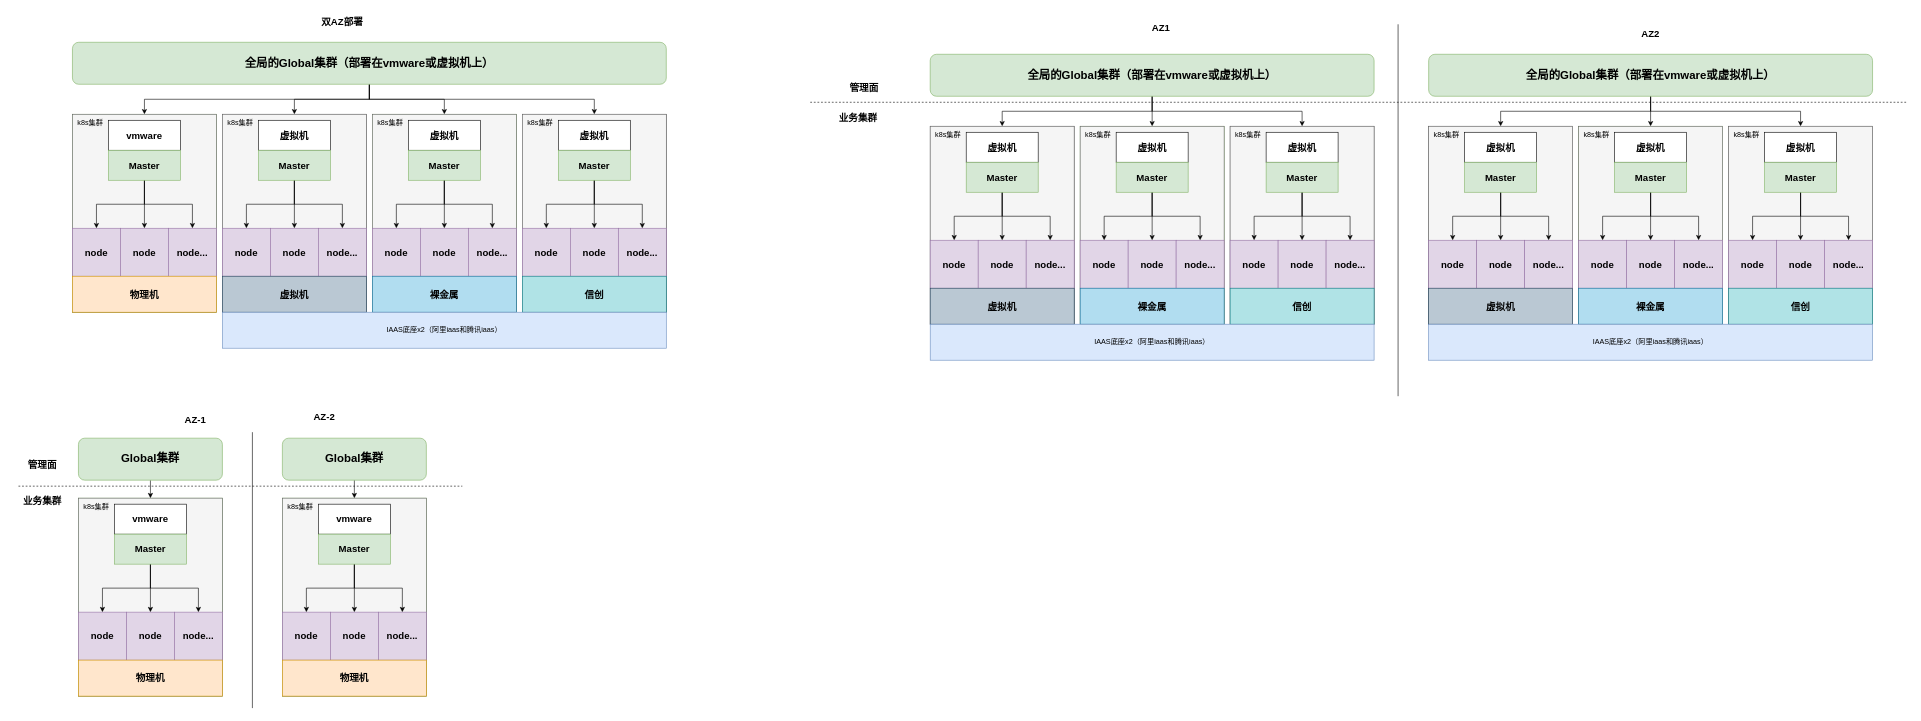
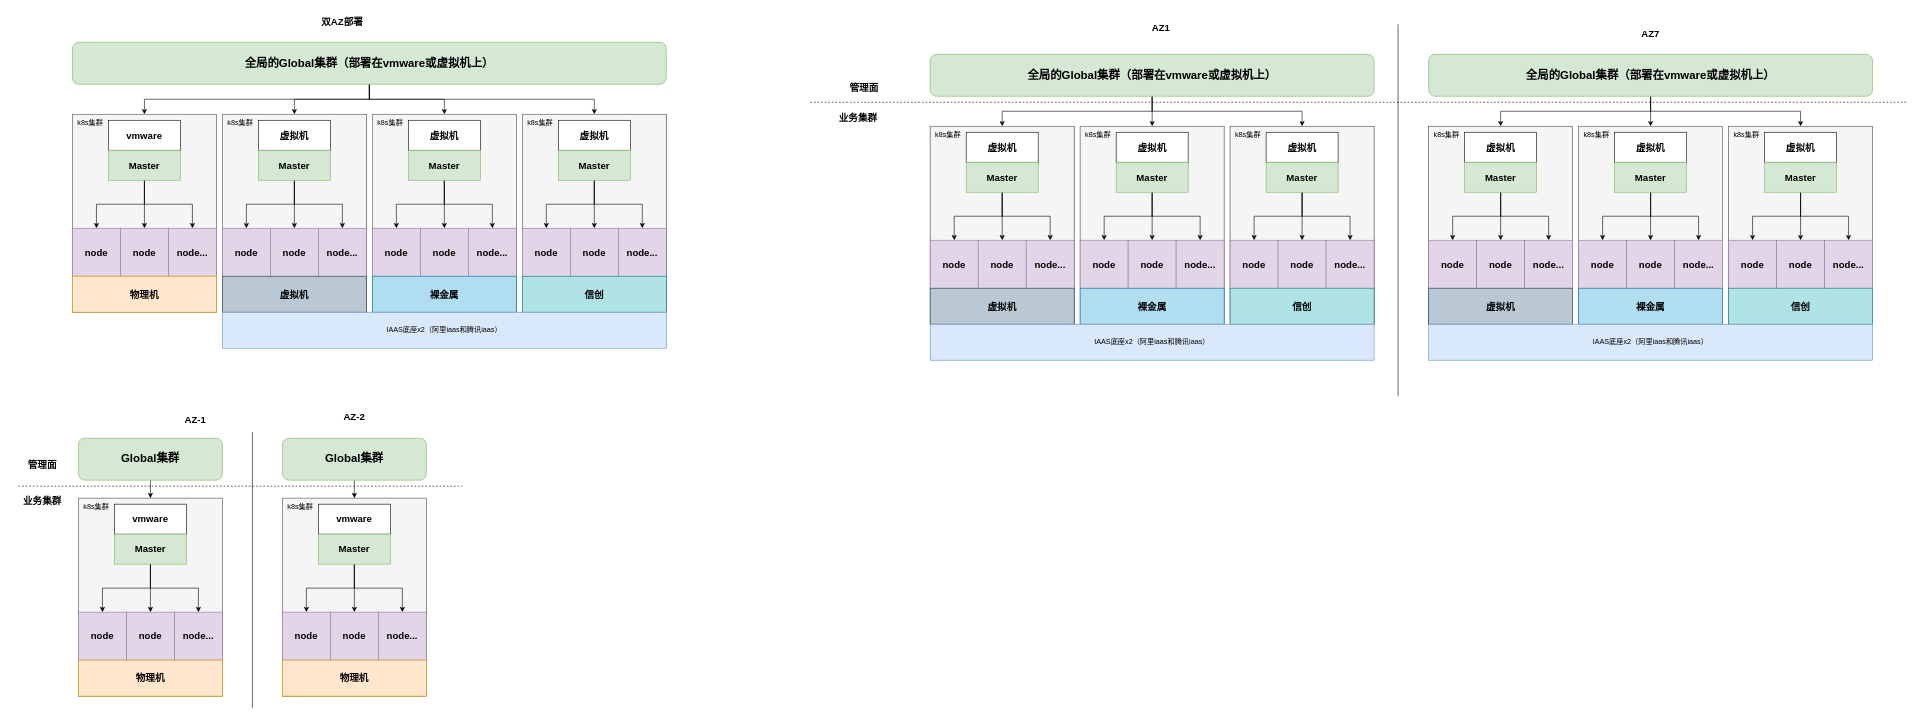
(1651, 33) -> (1651, 33)
(324, 417) -> (354, 417)
